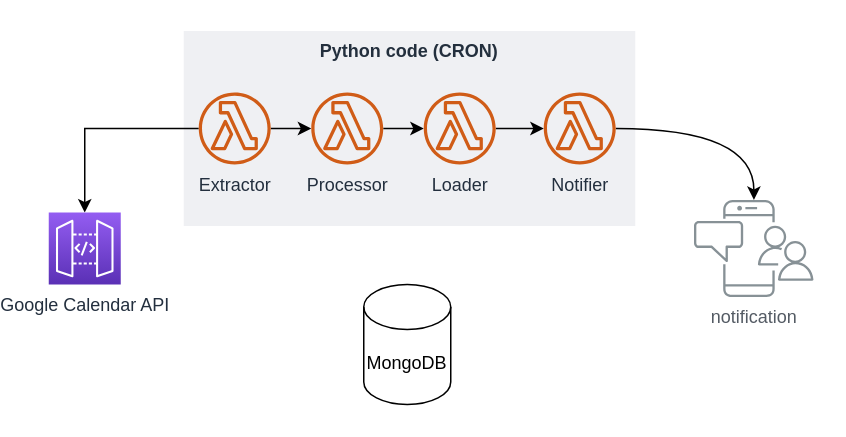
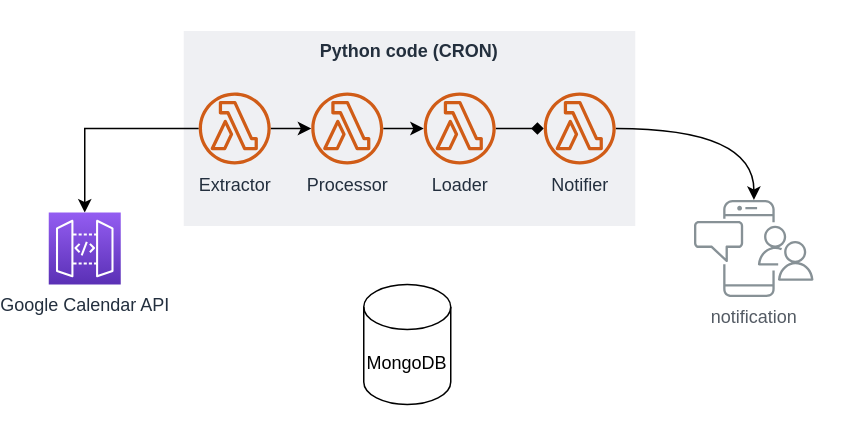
(532, 128) -> (531, 128)
